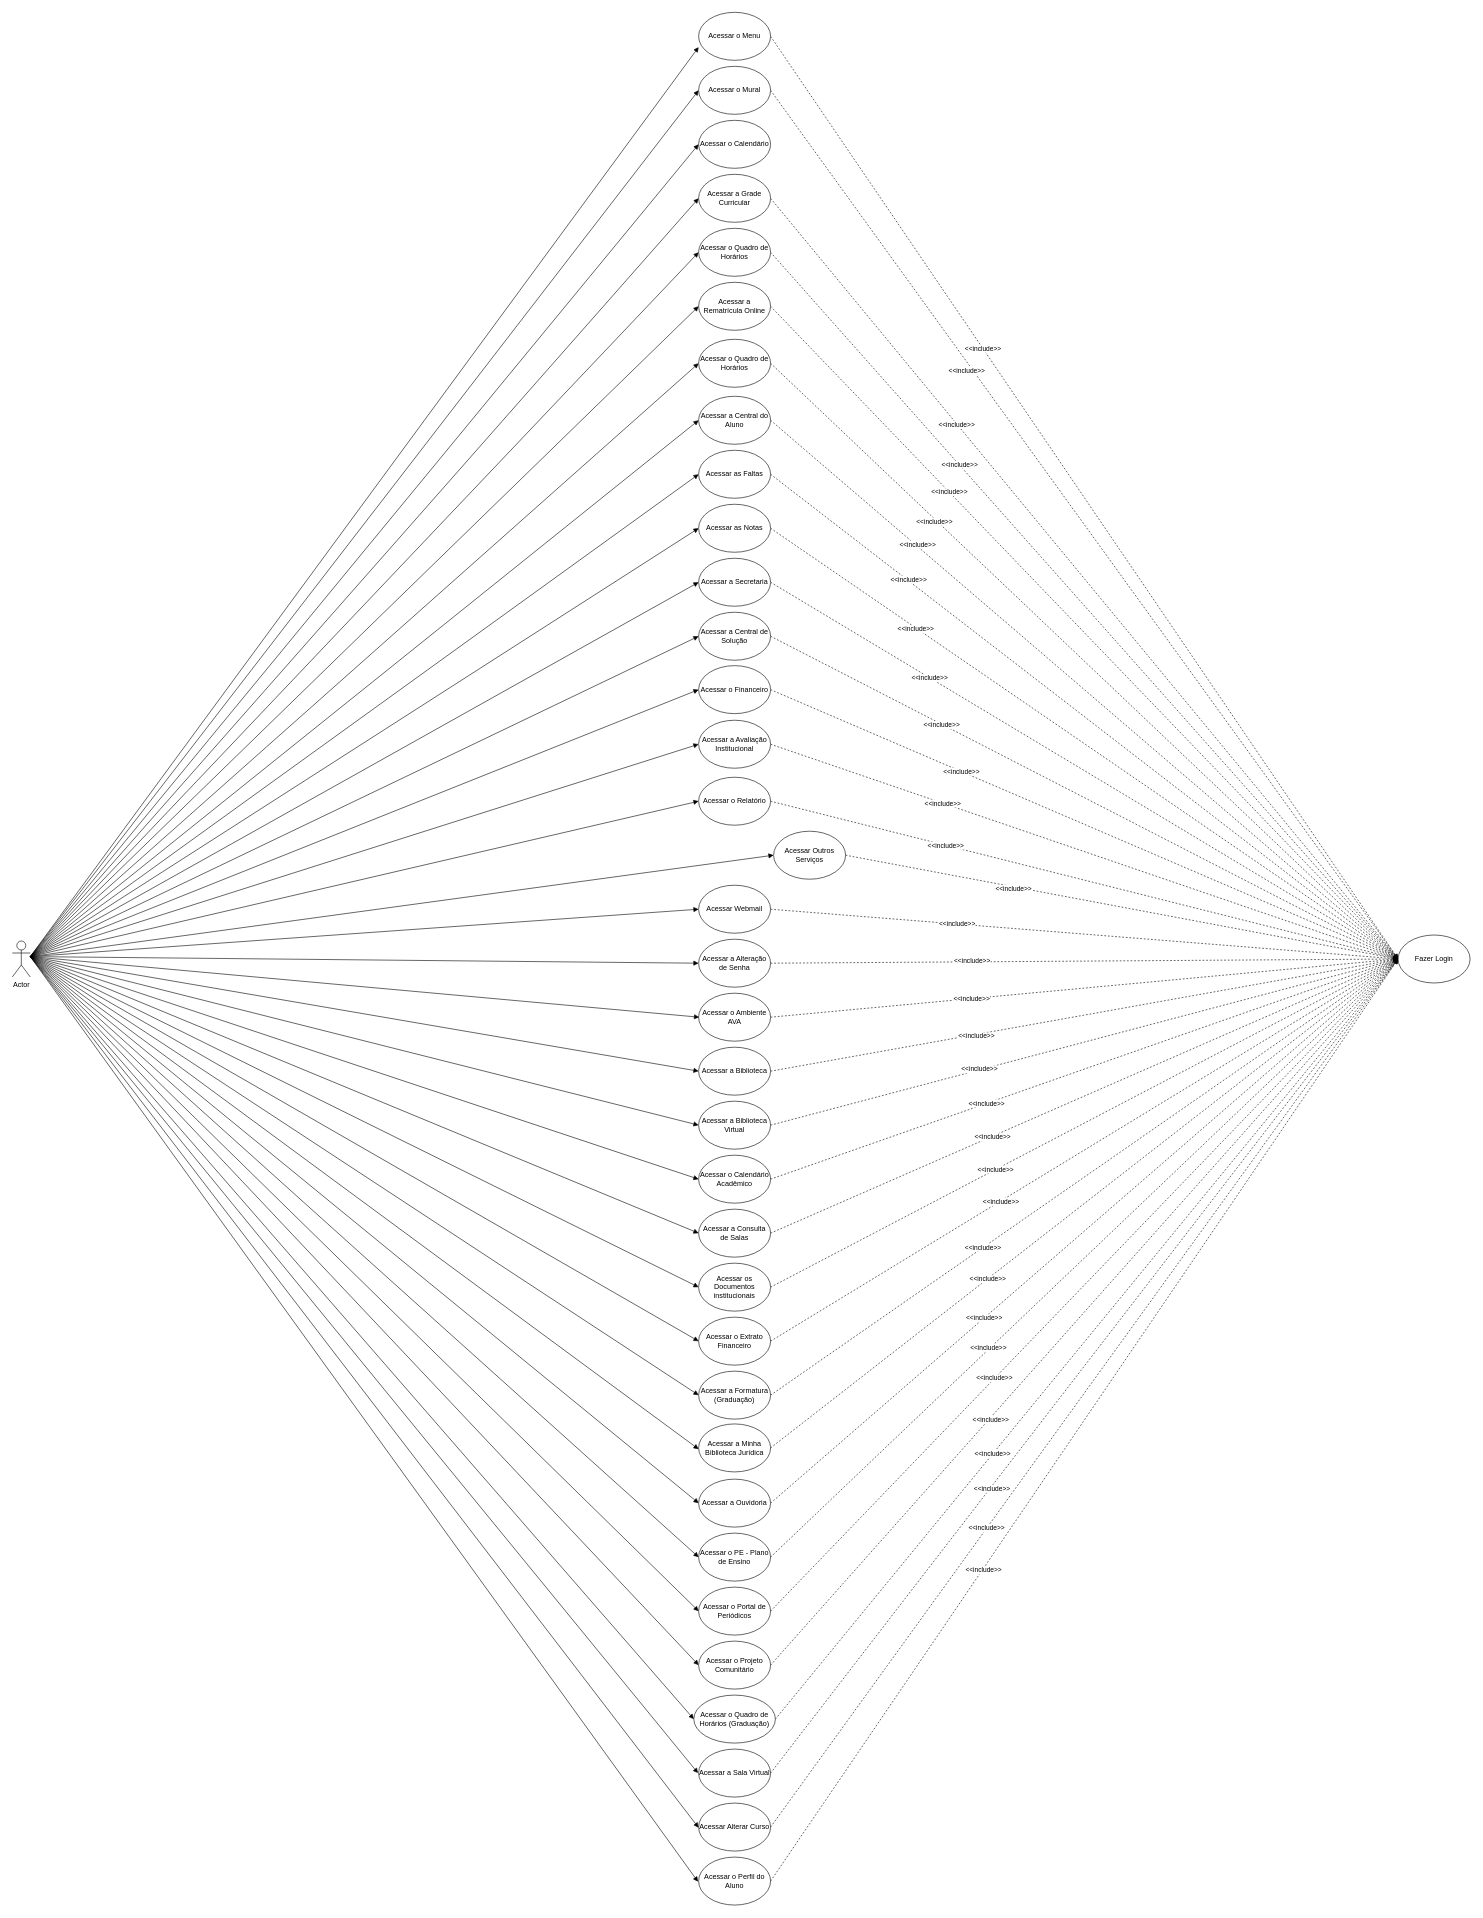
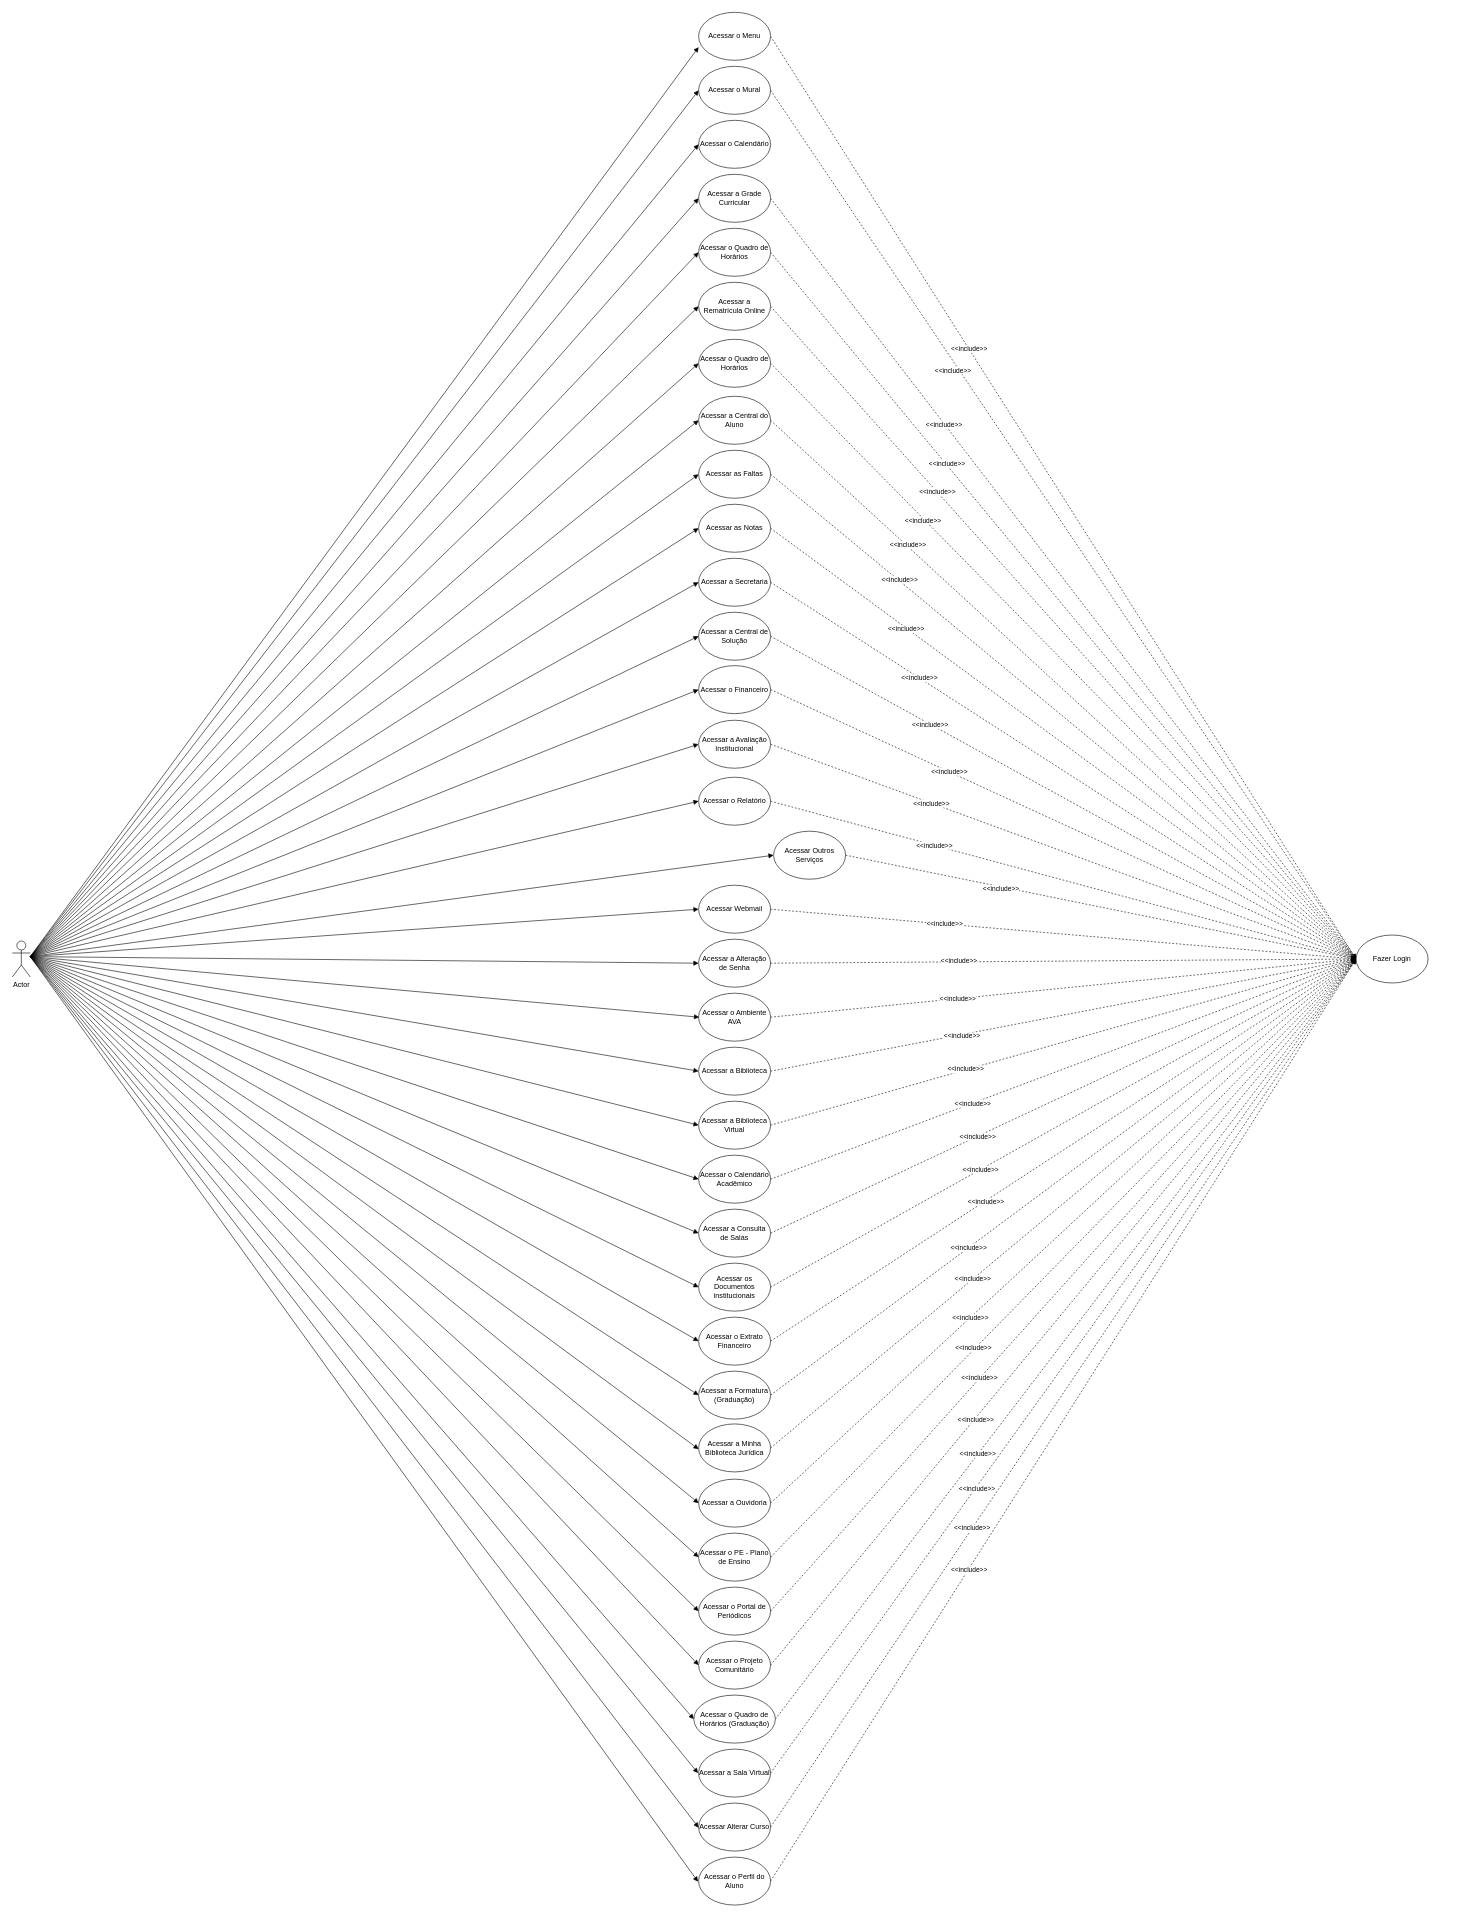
(1434, 959) -> (1392, 959)
